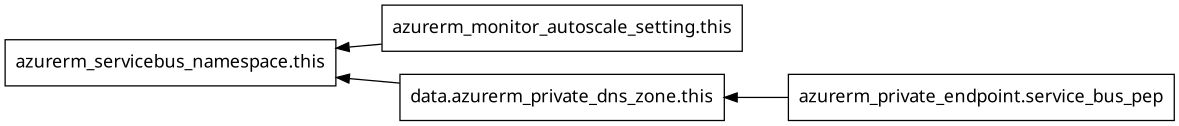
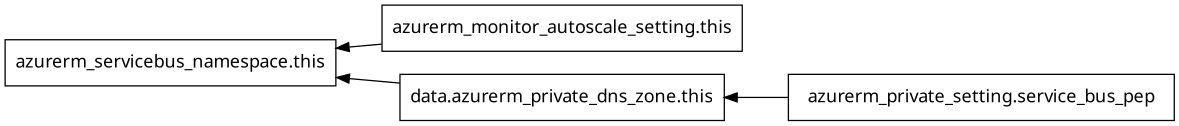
(981, 97) -> (981, 97)
